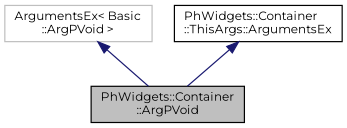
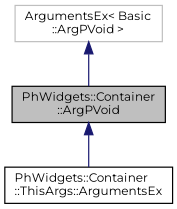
(208, 68) -> (89, 151)
